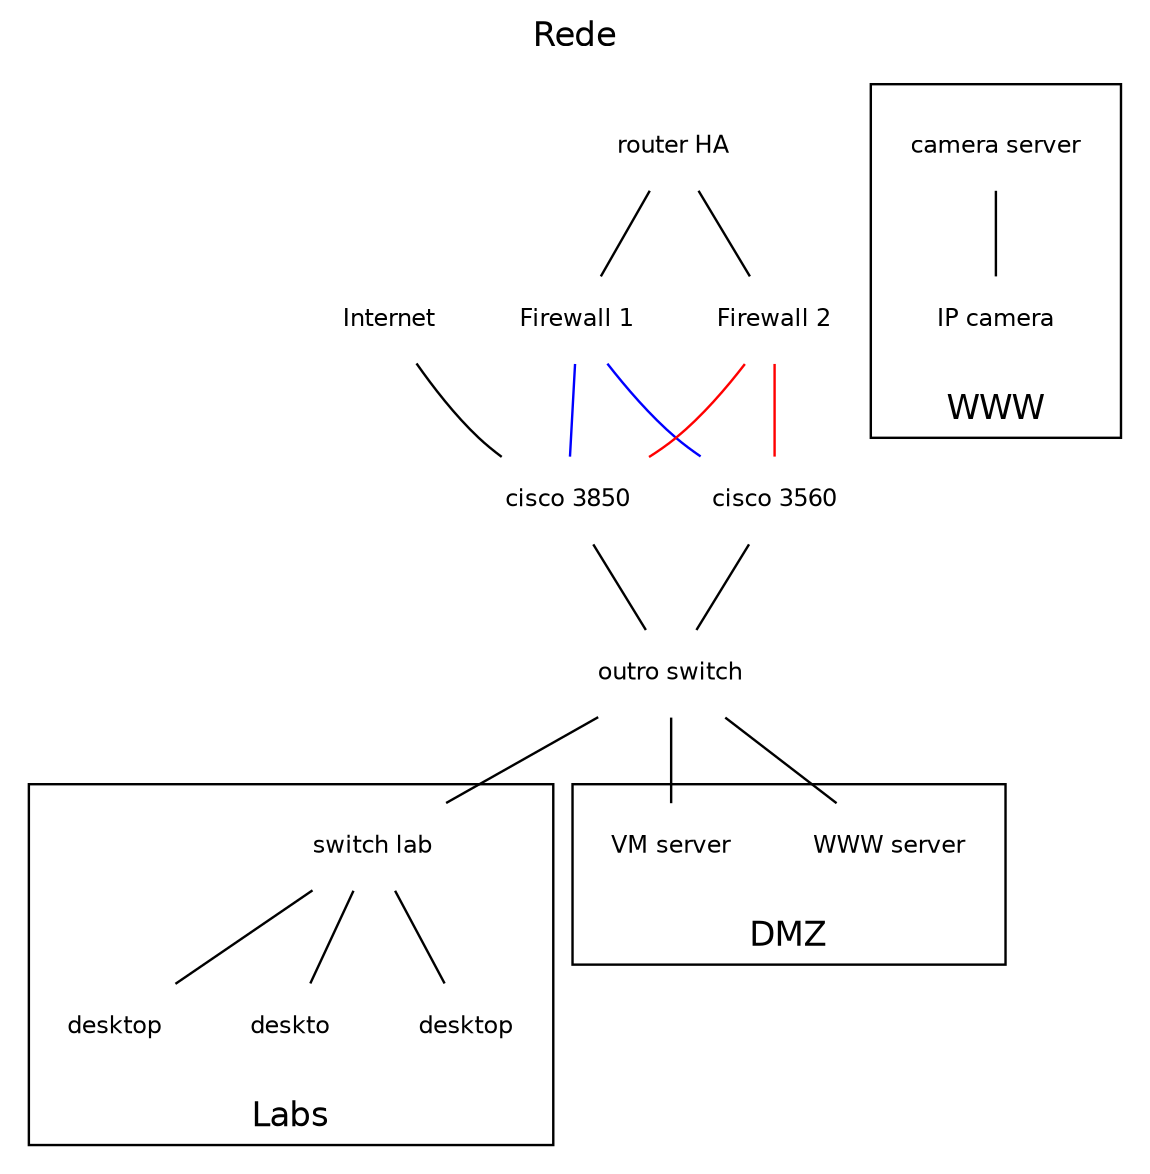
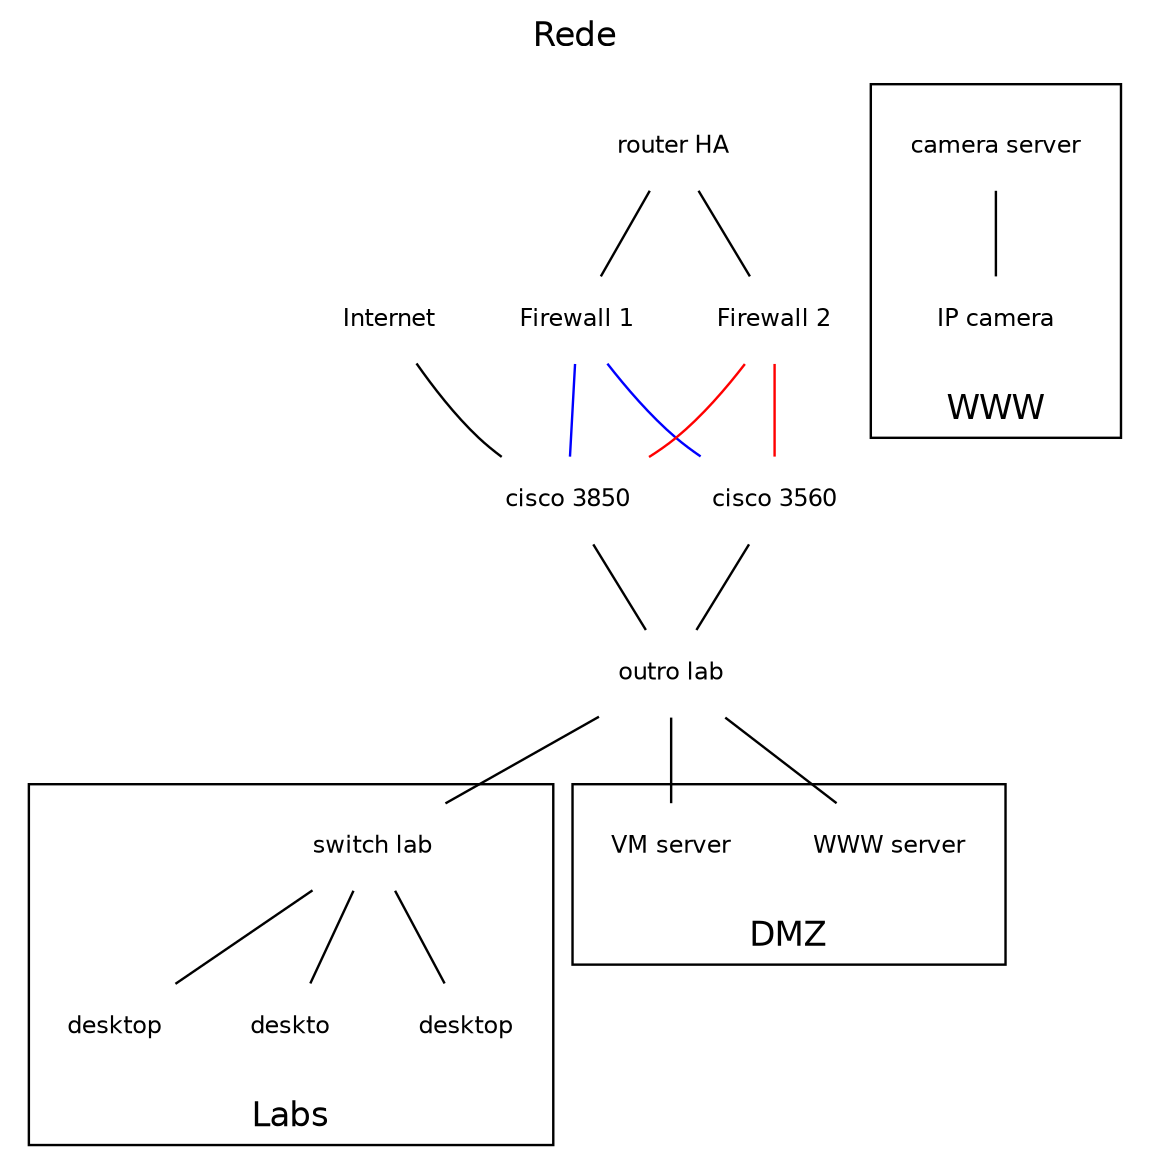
(671, 674) -> (671, 674)
